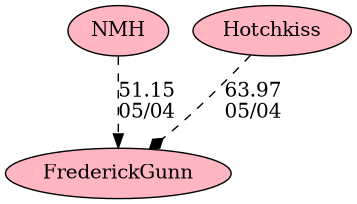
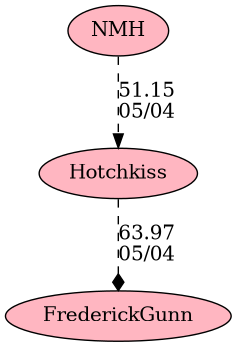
(118, 95) -> (118, 95)
